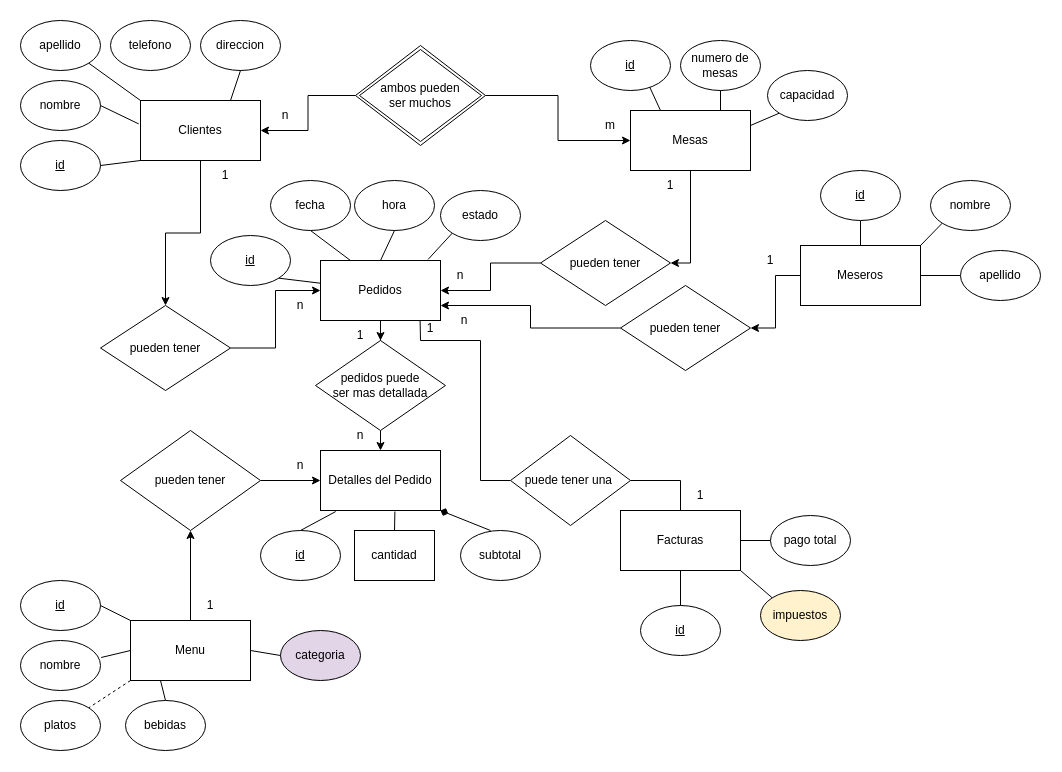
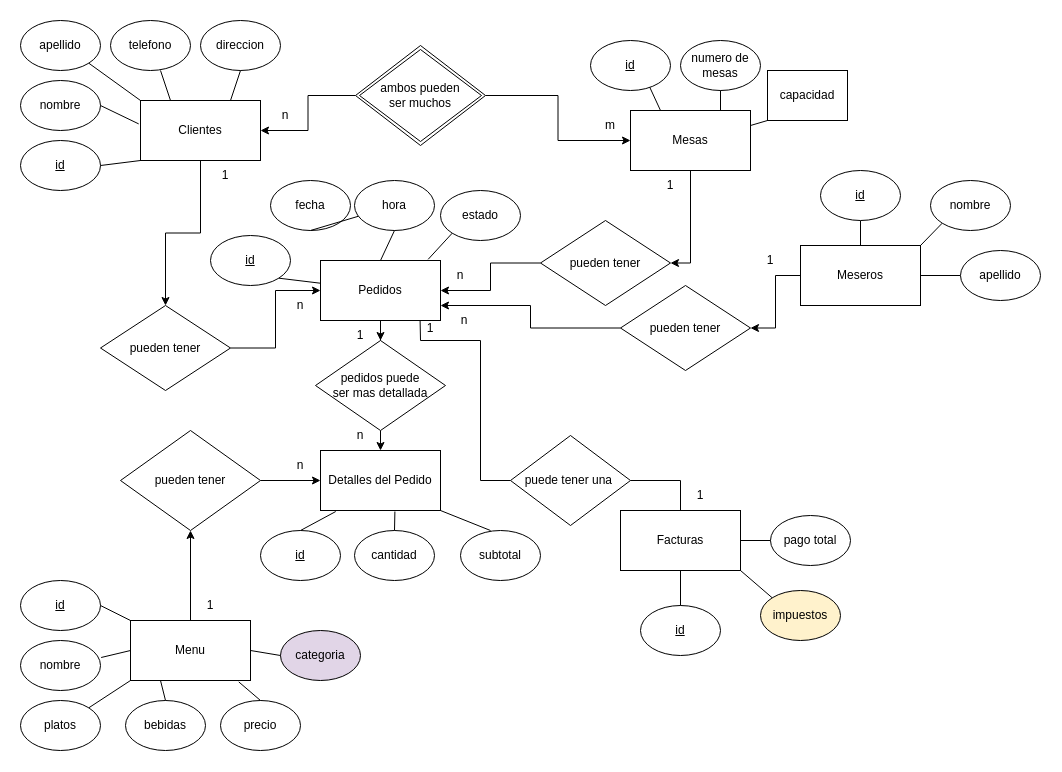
none -> (166, 86)
(808, 96) -> (808, 96)
(331, 246) -> (334, 224)
(449, 514) -> (445, 512)
(395, 556) -> (395, 556)
none -> (250, 691)
(109, 694) -> (109, 694)
none -> (261, 726)
